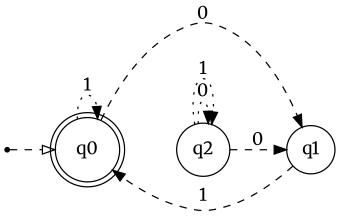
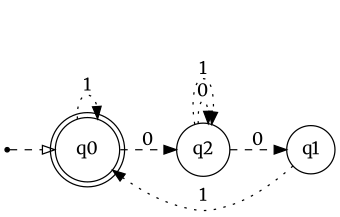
(199, 23) -> (142, 150)
(210, 210) -> (210, 210)
